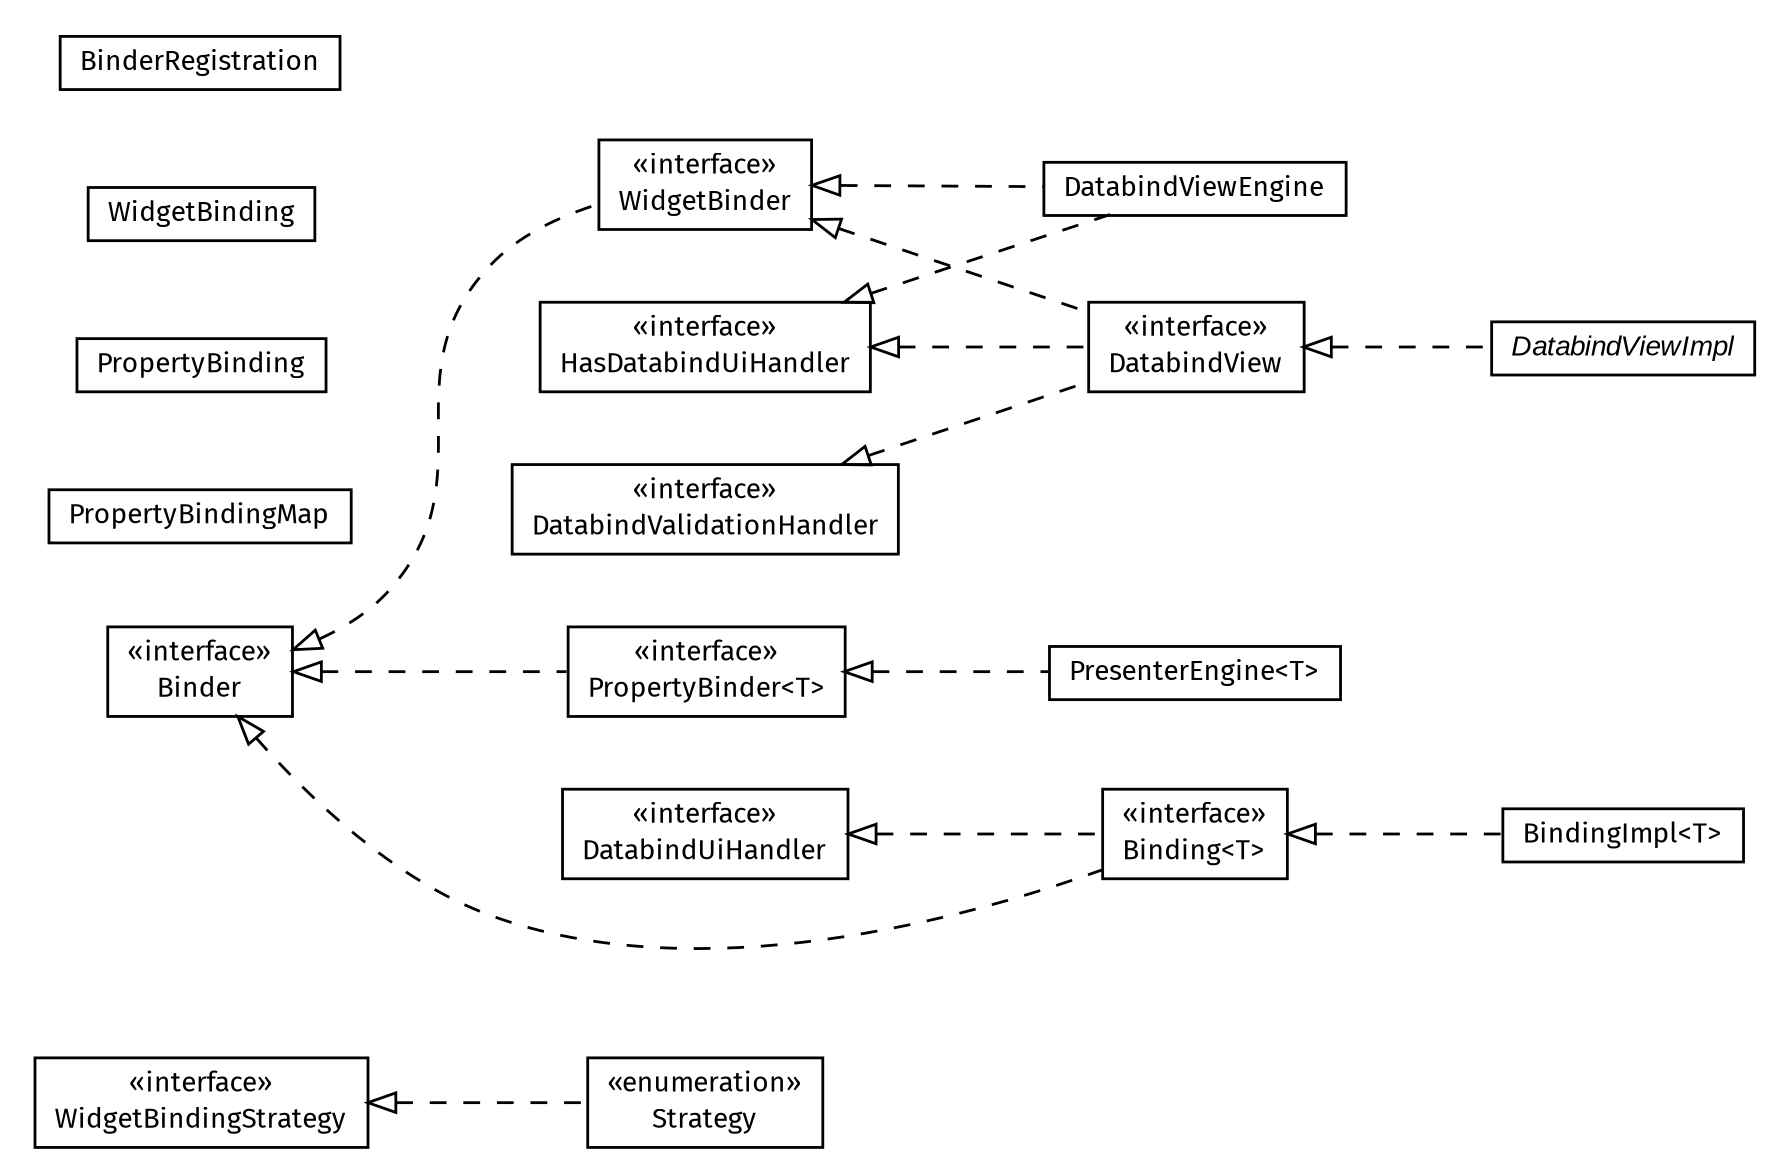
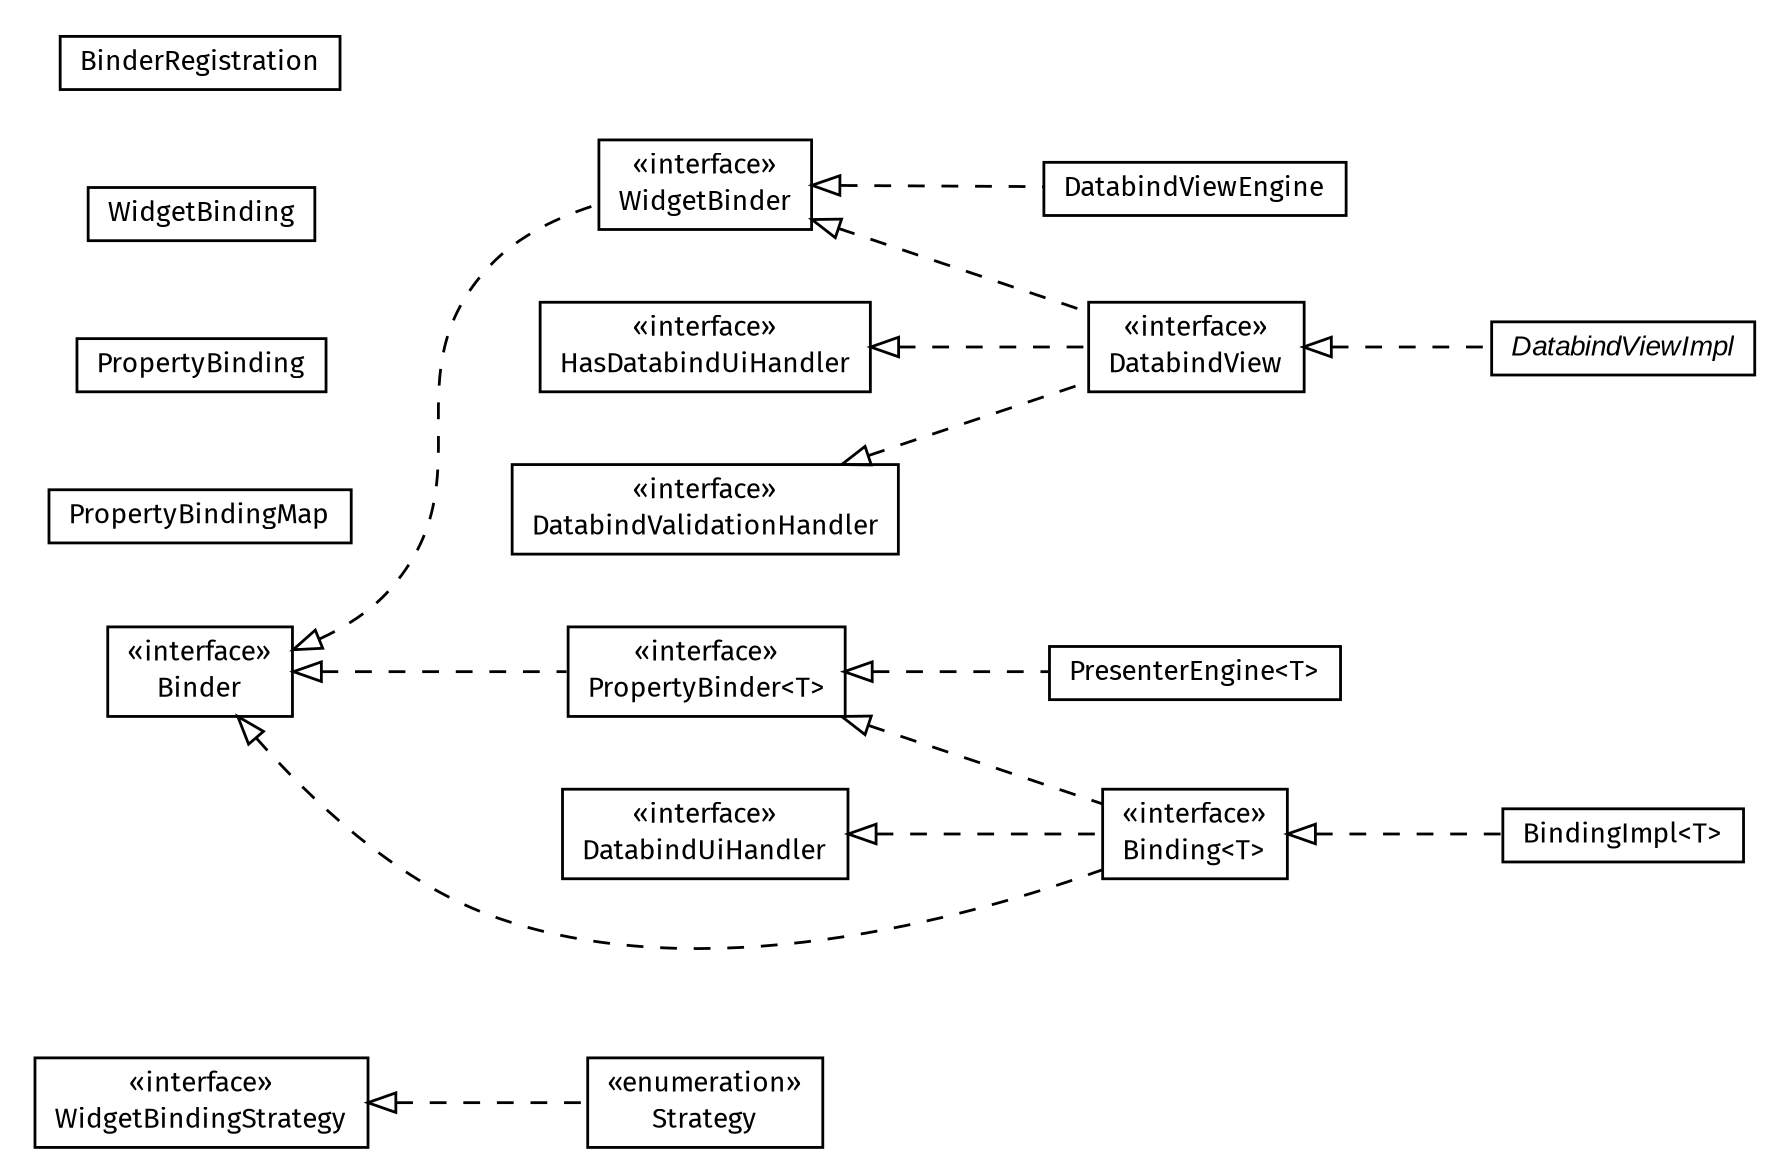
(991, 254) -> none
none -> (986, 765)
